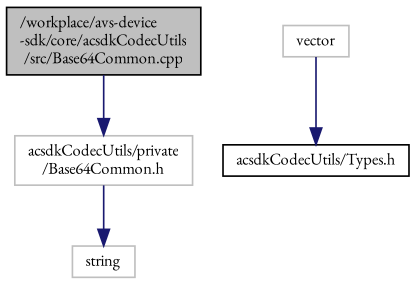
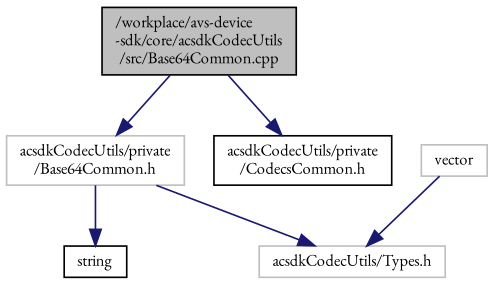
none -> (303, 160)
(316, 160) -> (352, 262)
none -> (228, 213)
(104, 262) -> (95, 262)
